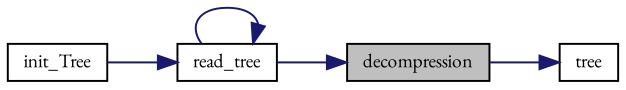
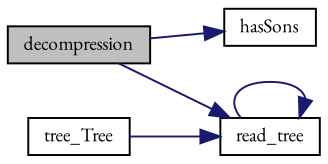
(58, 62) -> (79, 136)
(302, 62) -> (165, 86)
(589, 62) -> (270, 27)
